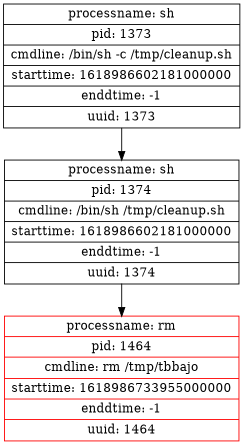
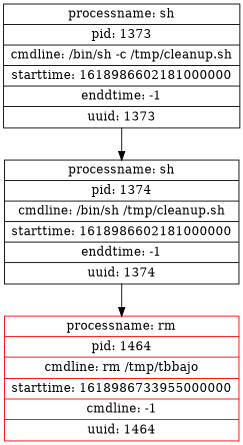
(122, 409) -> (122, 409)
